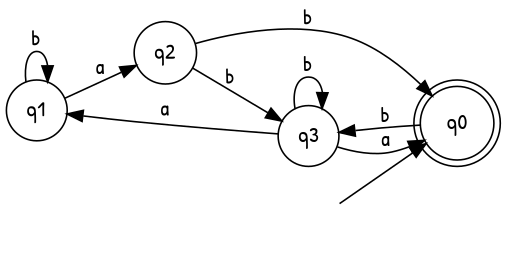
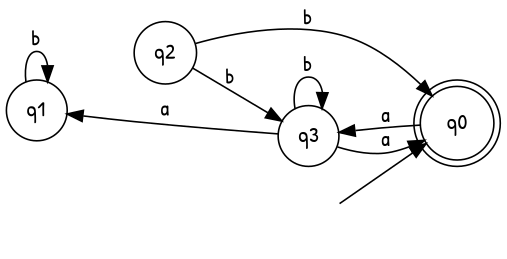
(93, 85) -> none
(386, 116) -> (386, 116)
